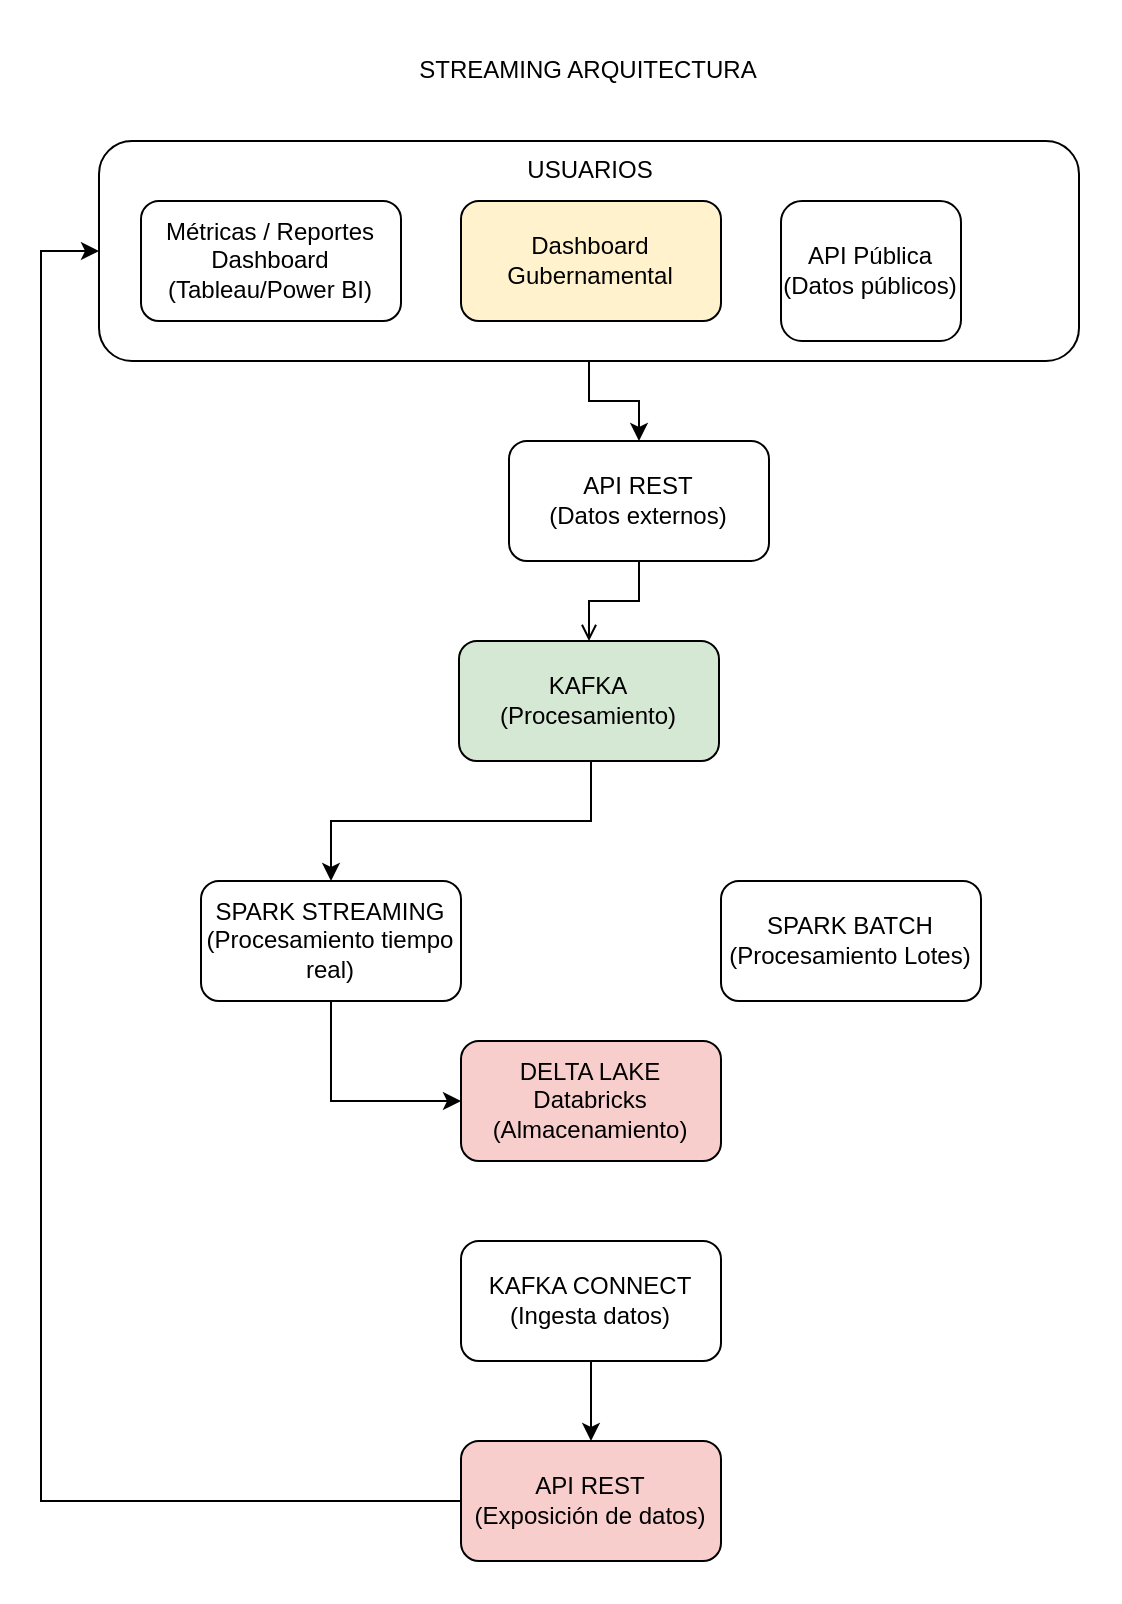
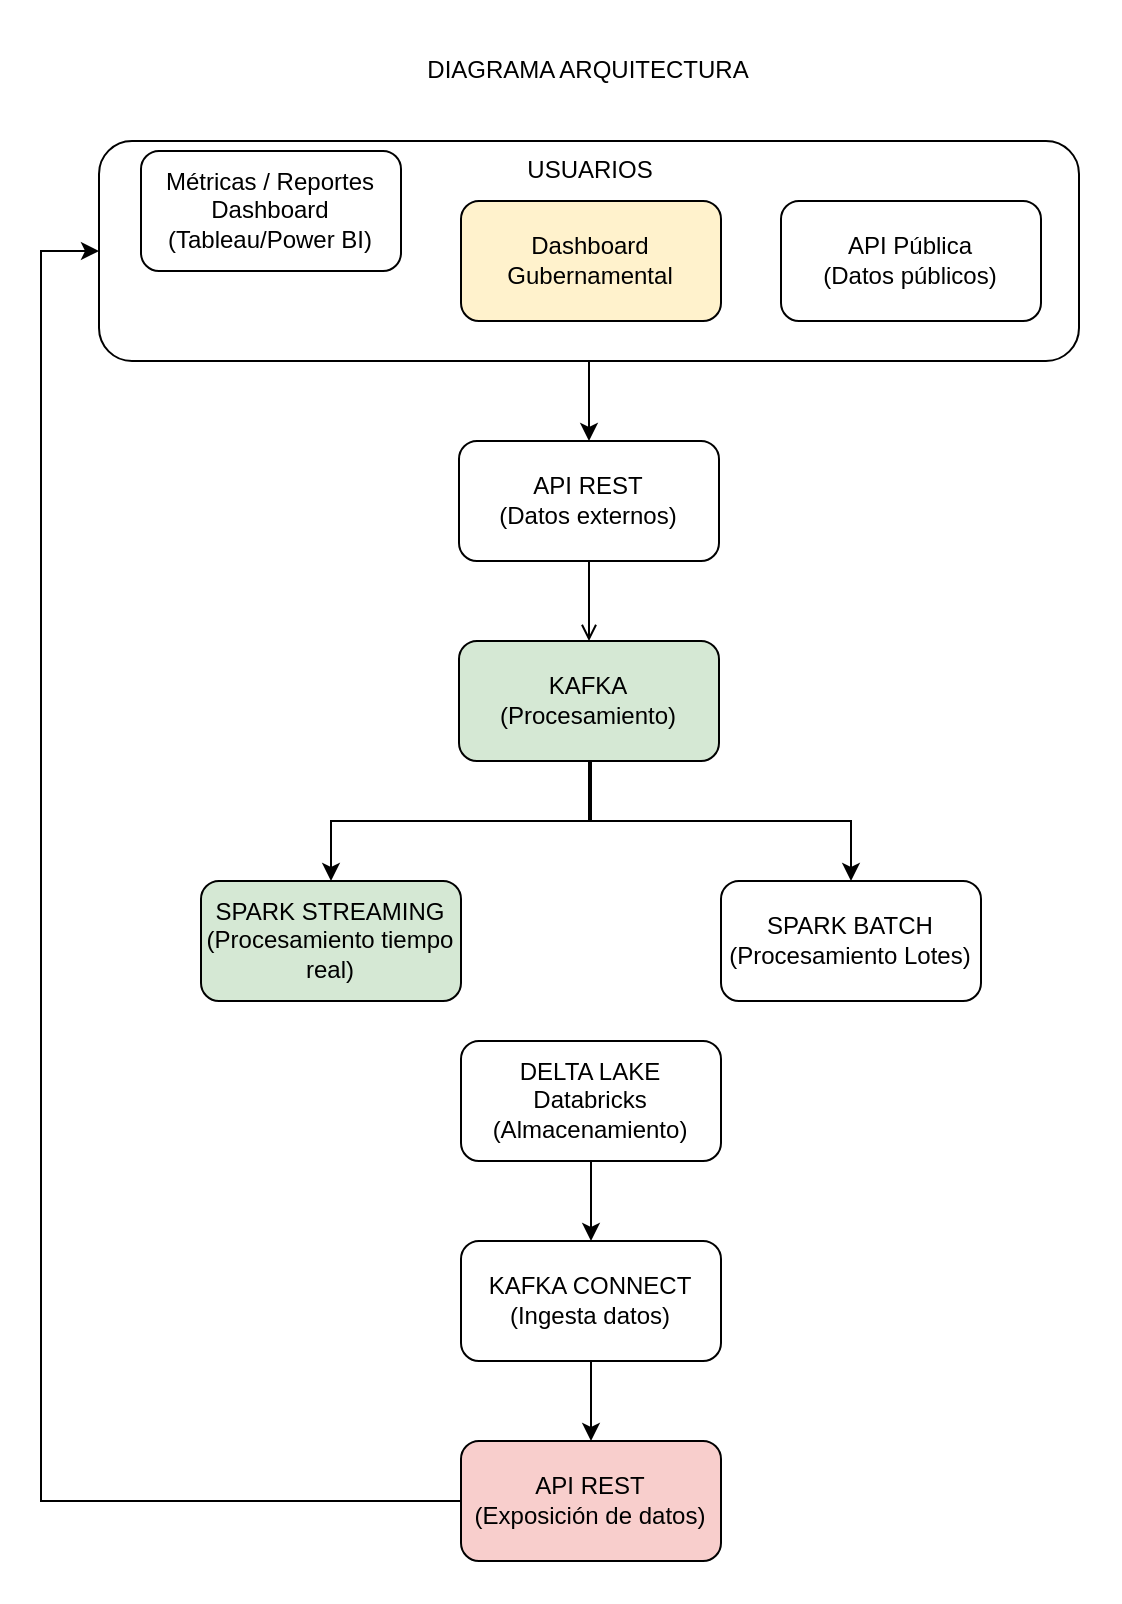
(589, 71) -> (589, 71)
(271, 261) -> (271, 211)
(871, 271) -> (911, 261)
(639, 501) -> (589, 501)
none -> (746, 821)
(331, 941) -> (331, 941)
(339, 1101) -> none
(591, 1101) -> (591, 1101)
none -> (591, 1194)
